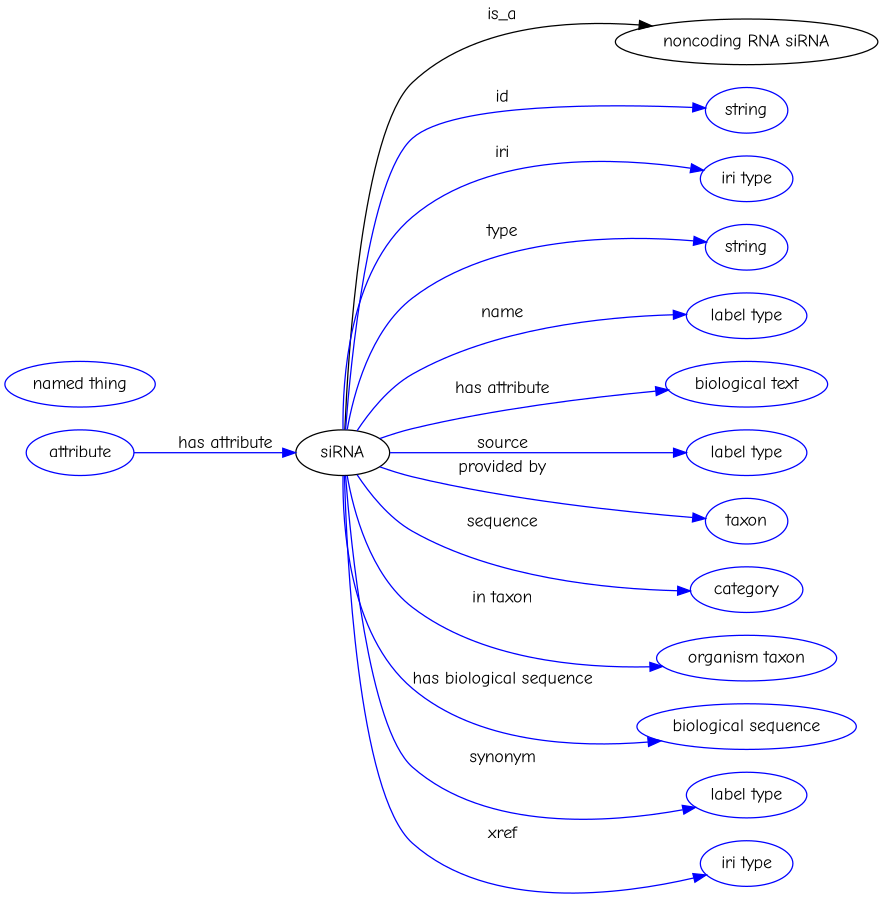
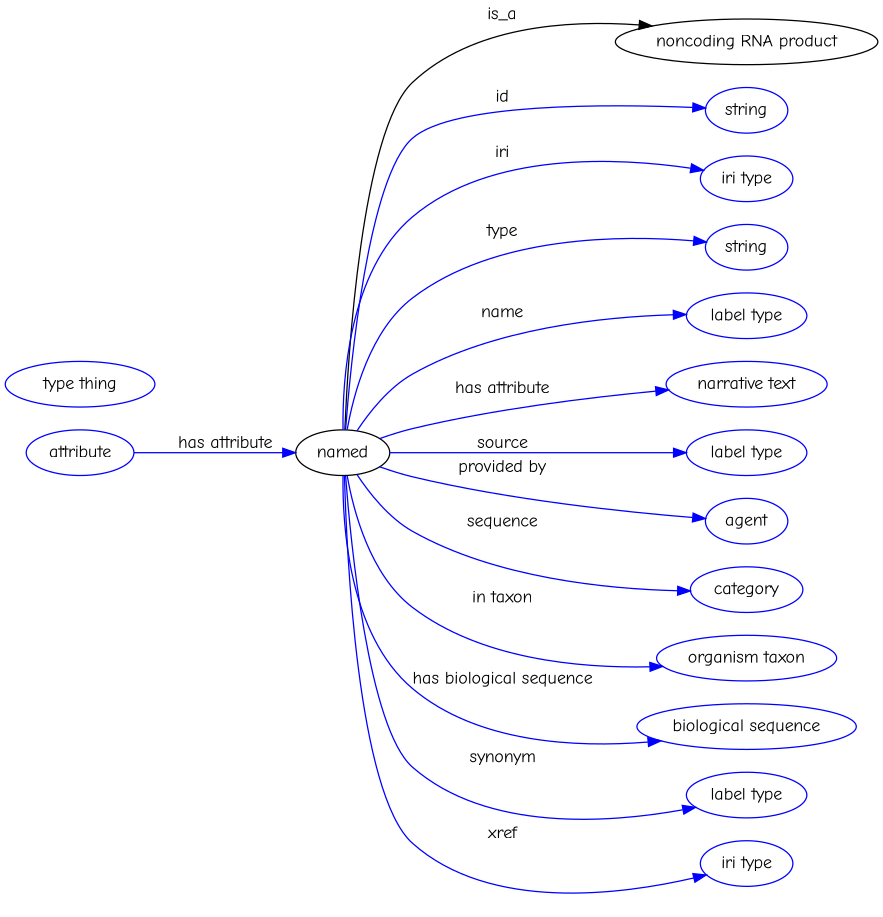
(747, 42) -> (747, 42)
(80, 384) -> (80, 384)
(747, 384) -> (747, 384)
(343, 453) -> (343, 453)
(747, 521) -> (747, 521)
